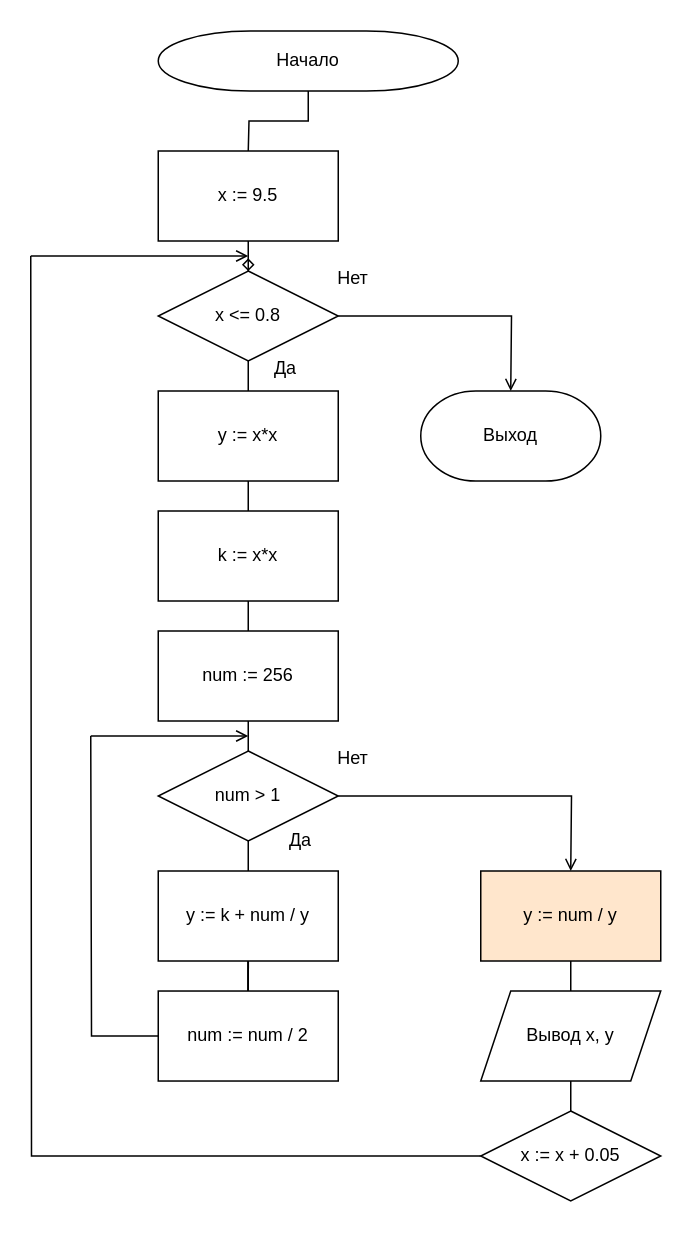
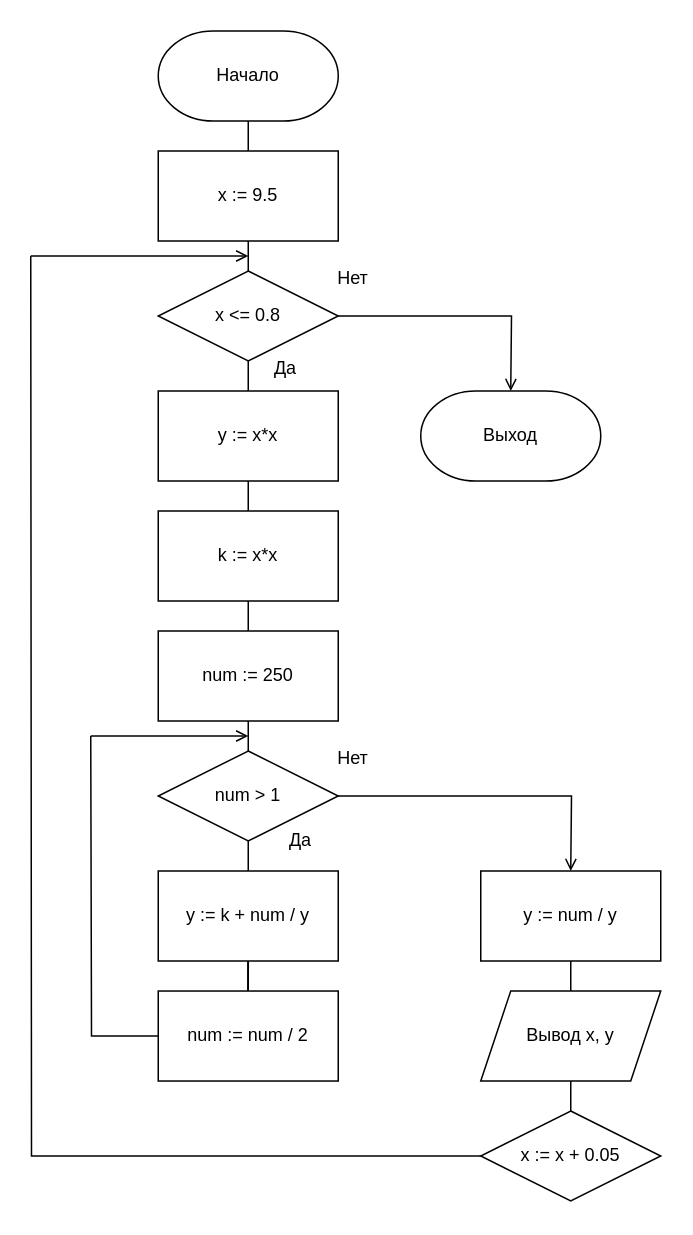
(308, 61) -> (248, 76)
(248, 258) -> (248, 264)
(248, 676) -> (248, 676)
(571, 916) -> (571, 916)
